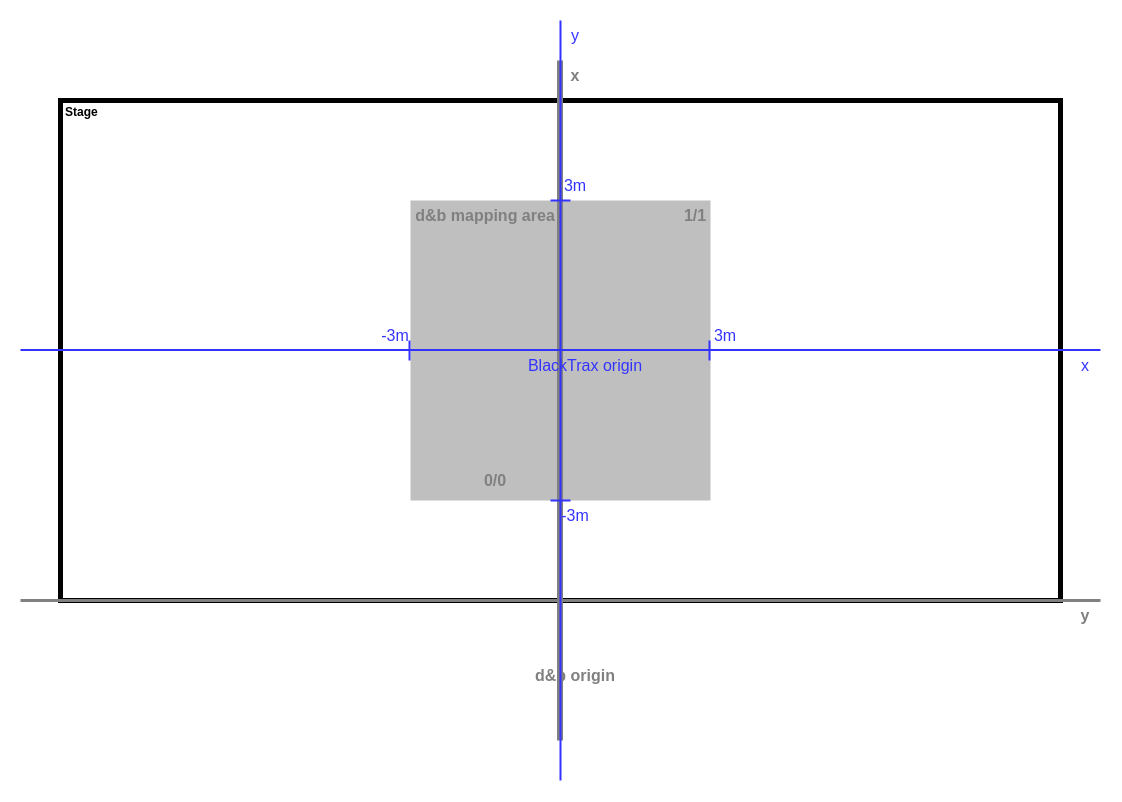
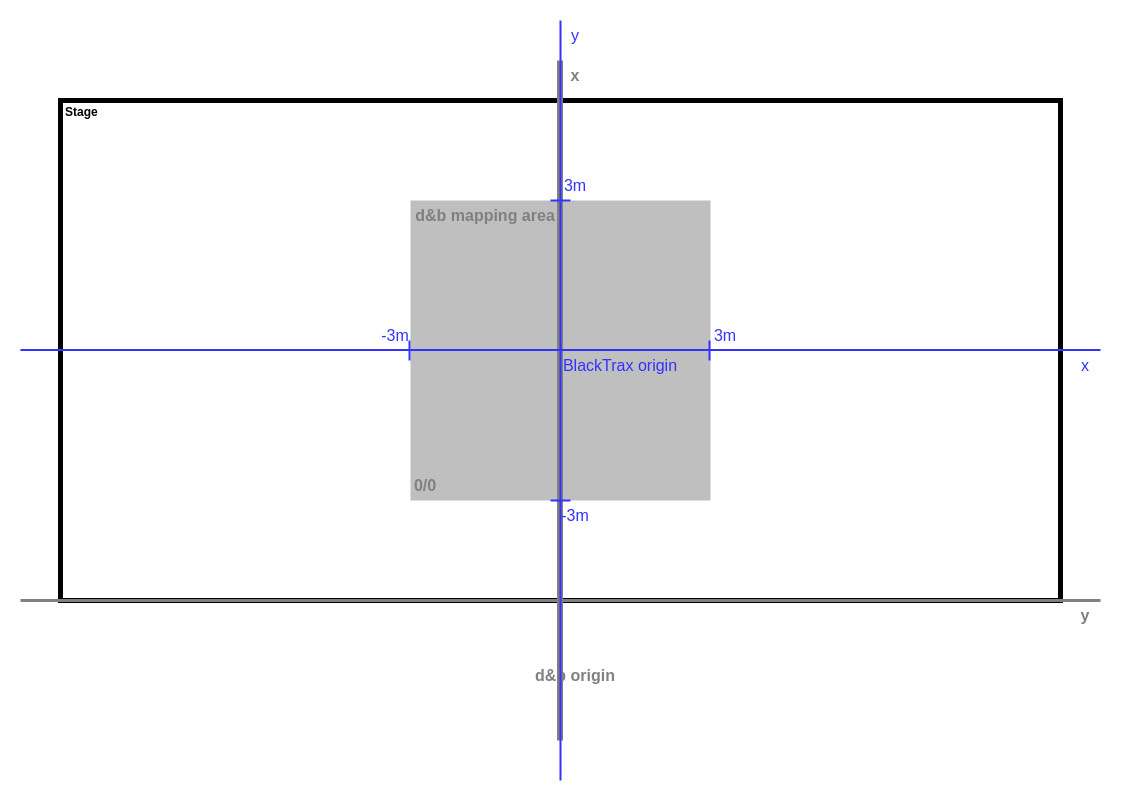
(696, 216) -> none
(586, 366) -> (621, 366)
(496, 481) -> (426, 486)
